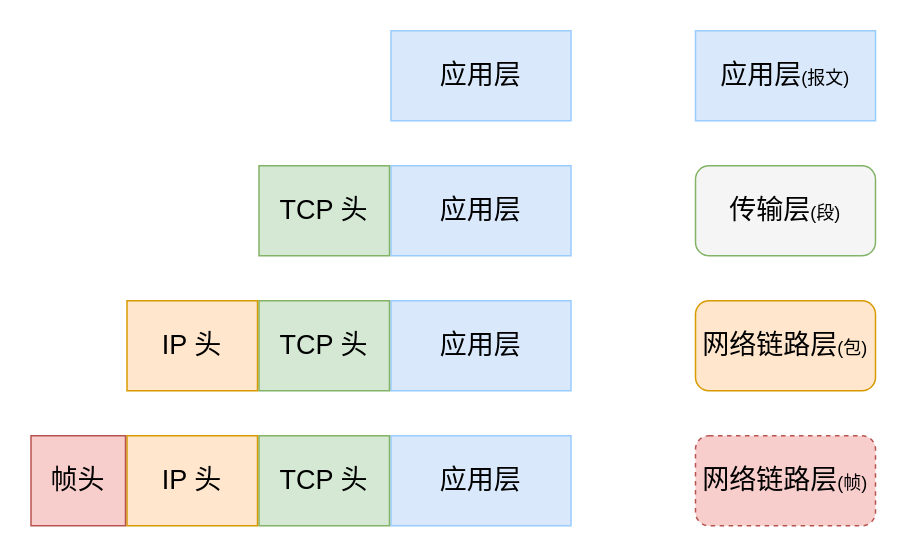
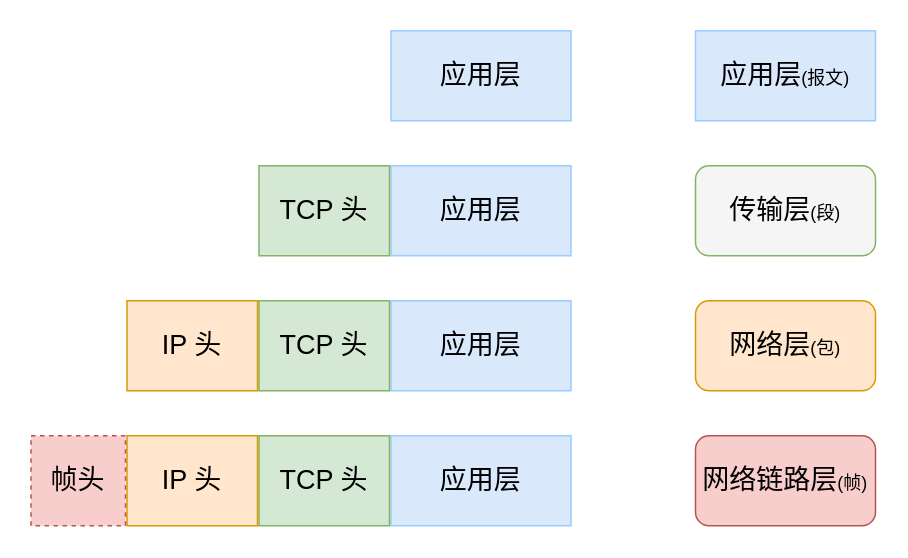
(785, 346) -> (785, 346)
(78, 481) -> (78, 481)
(785, 481) -> (785, 481)
